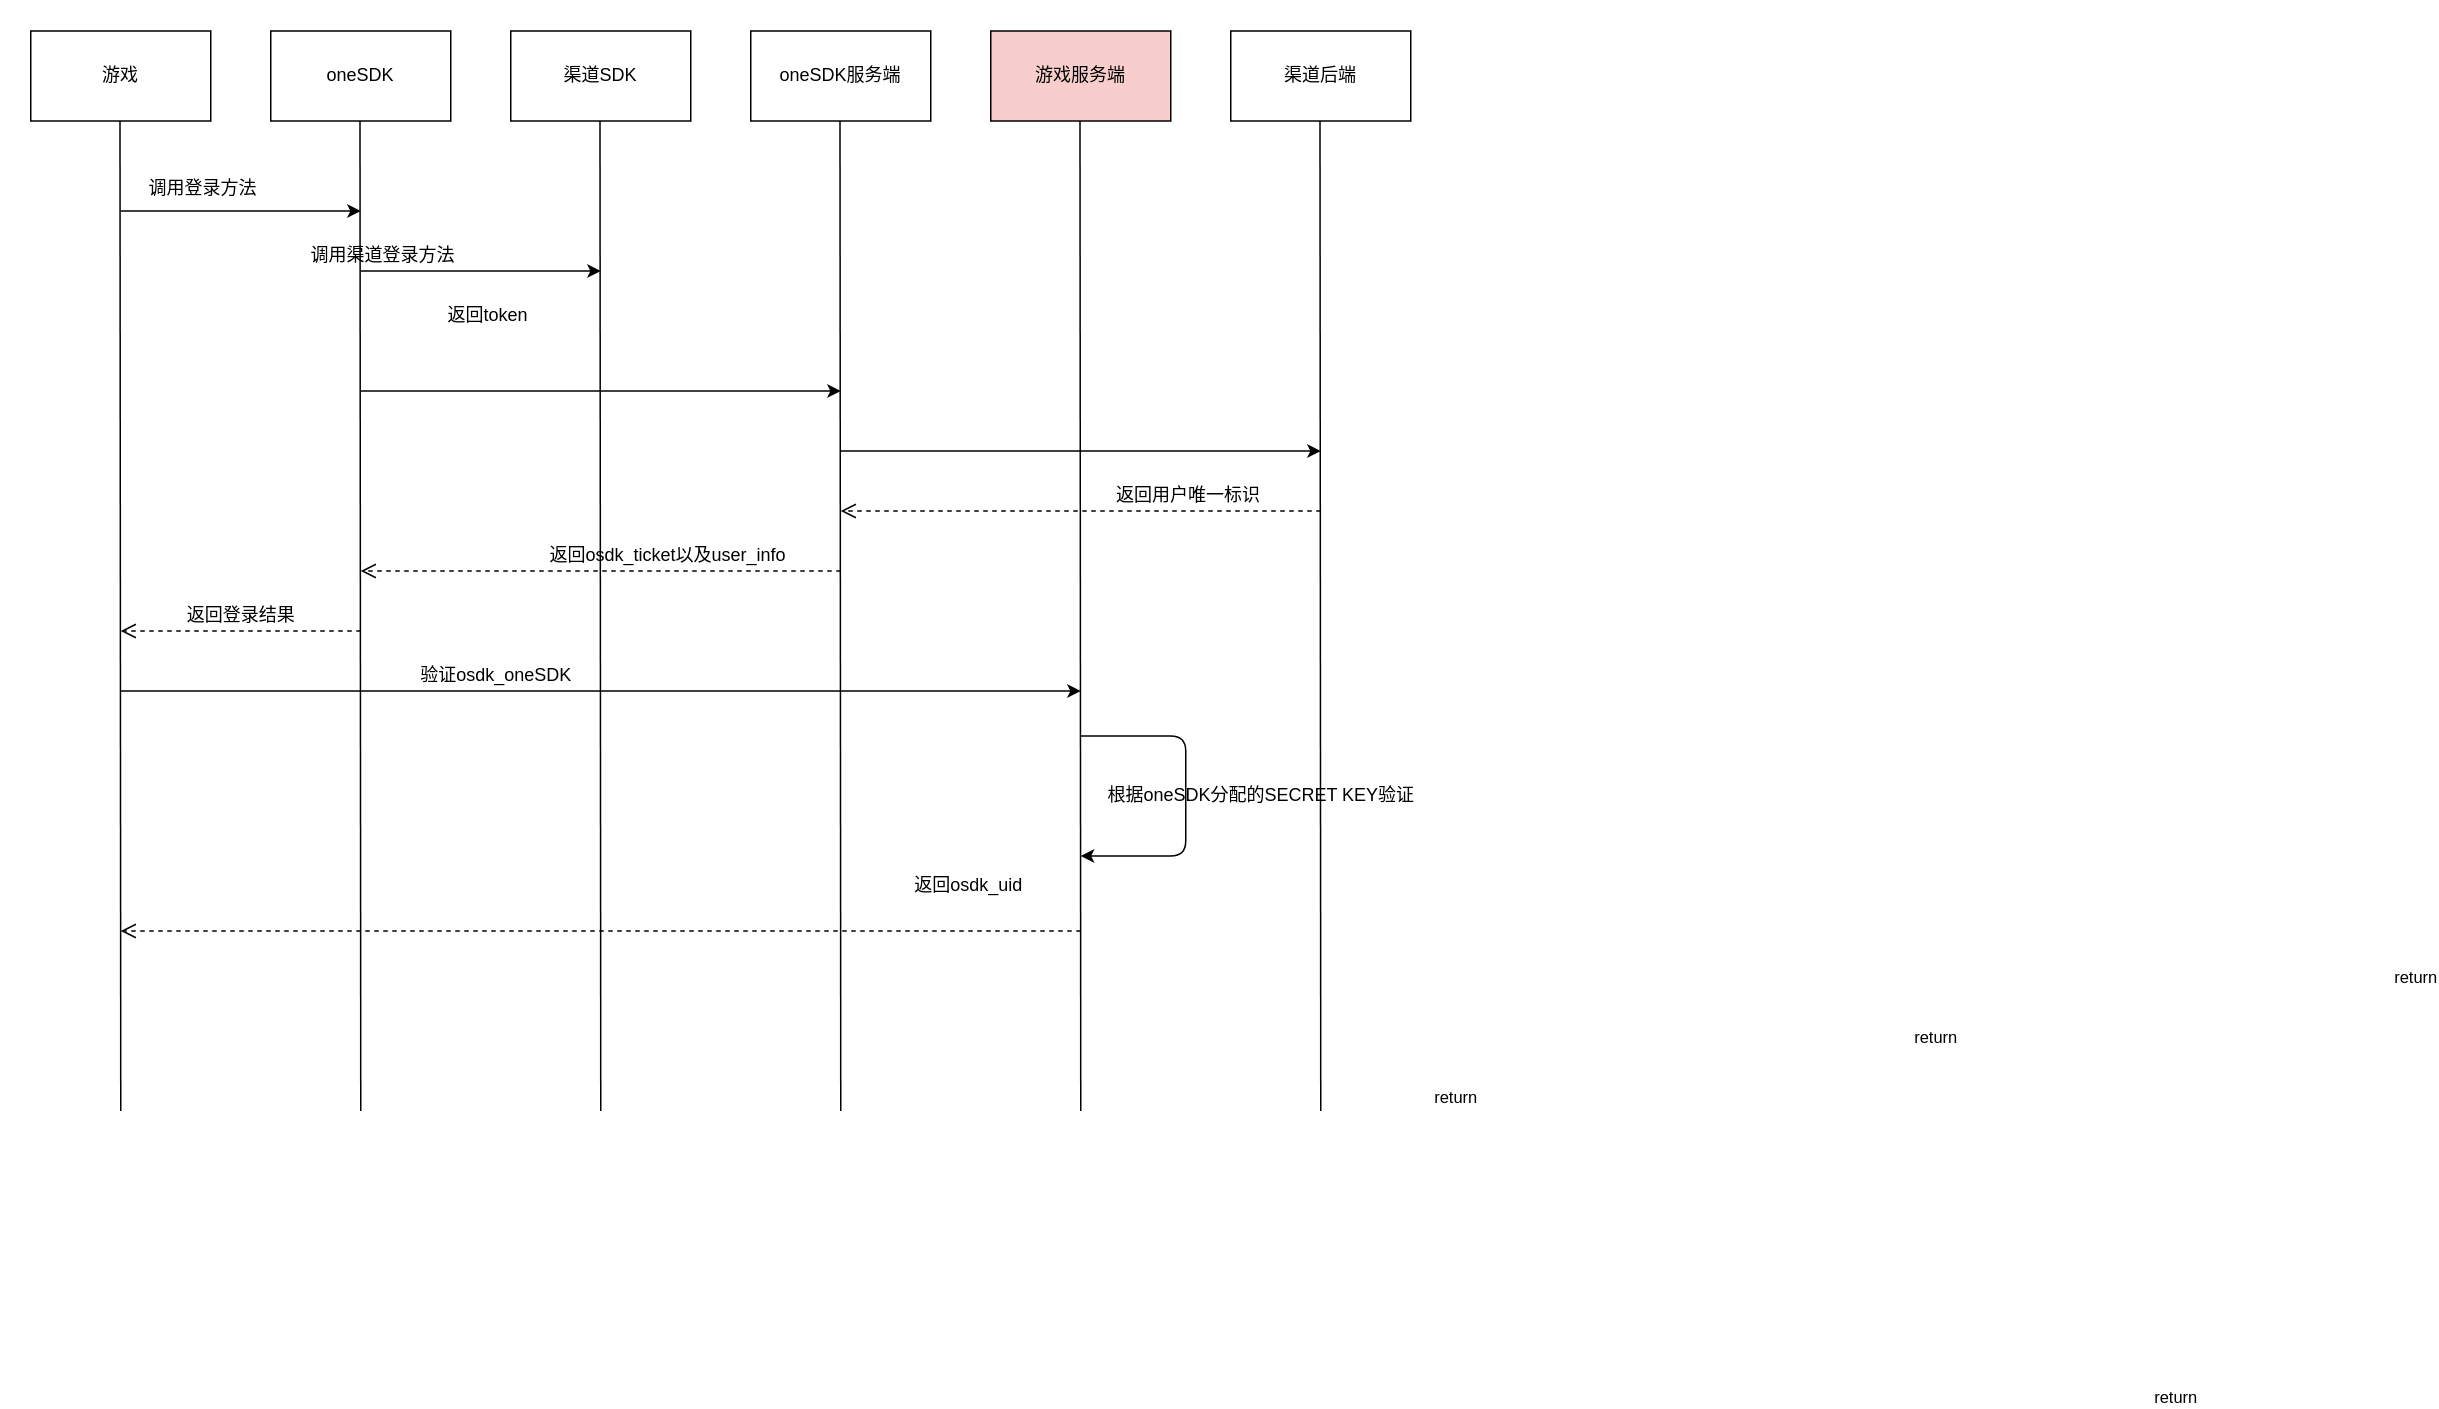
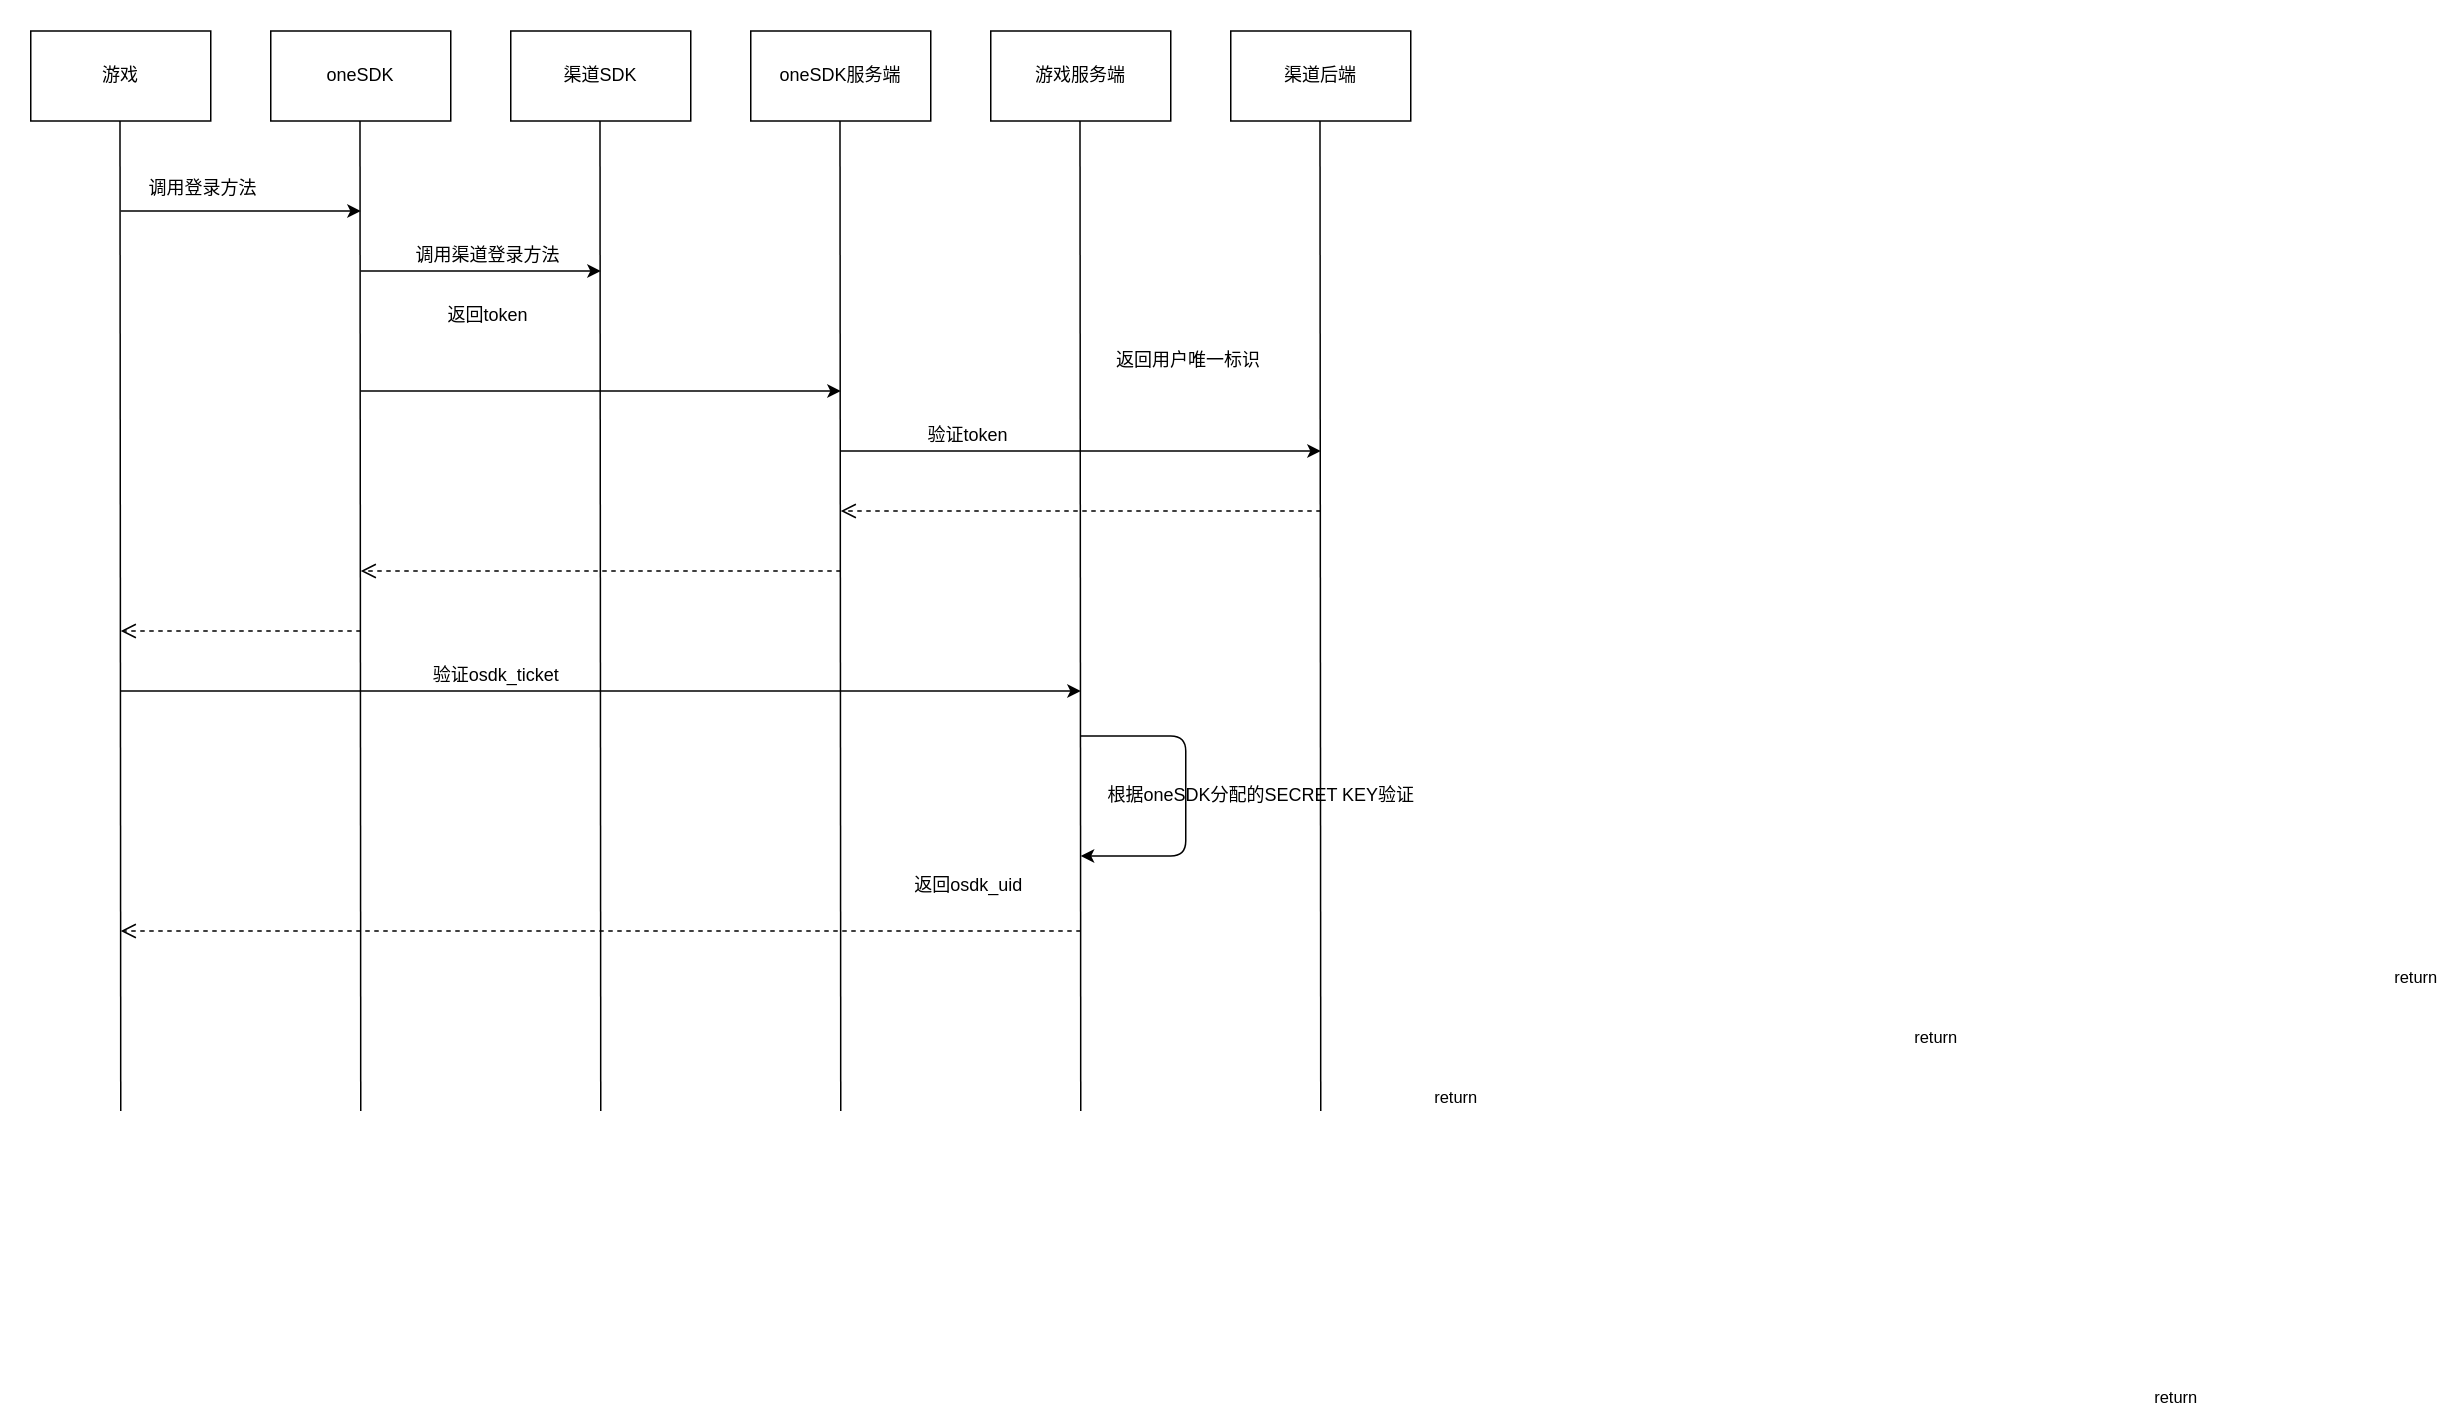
(1081, 76) -> (1081, 76)
(383, 256) -> (488, 256)
none -> (968, 436)
(1189, 496) -> (1189, 361)
(668, 556) -> none
(241, 616) -> none
(497, 676) -> (497, 676)
